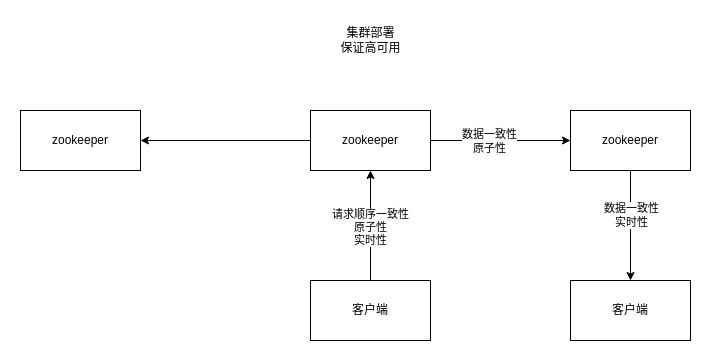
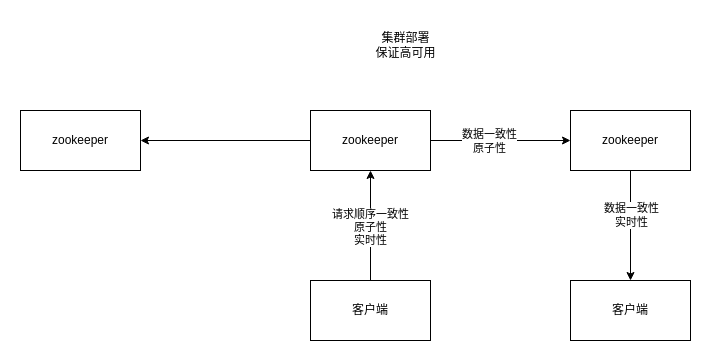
(371, 41) -> (406, 46)
